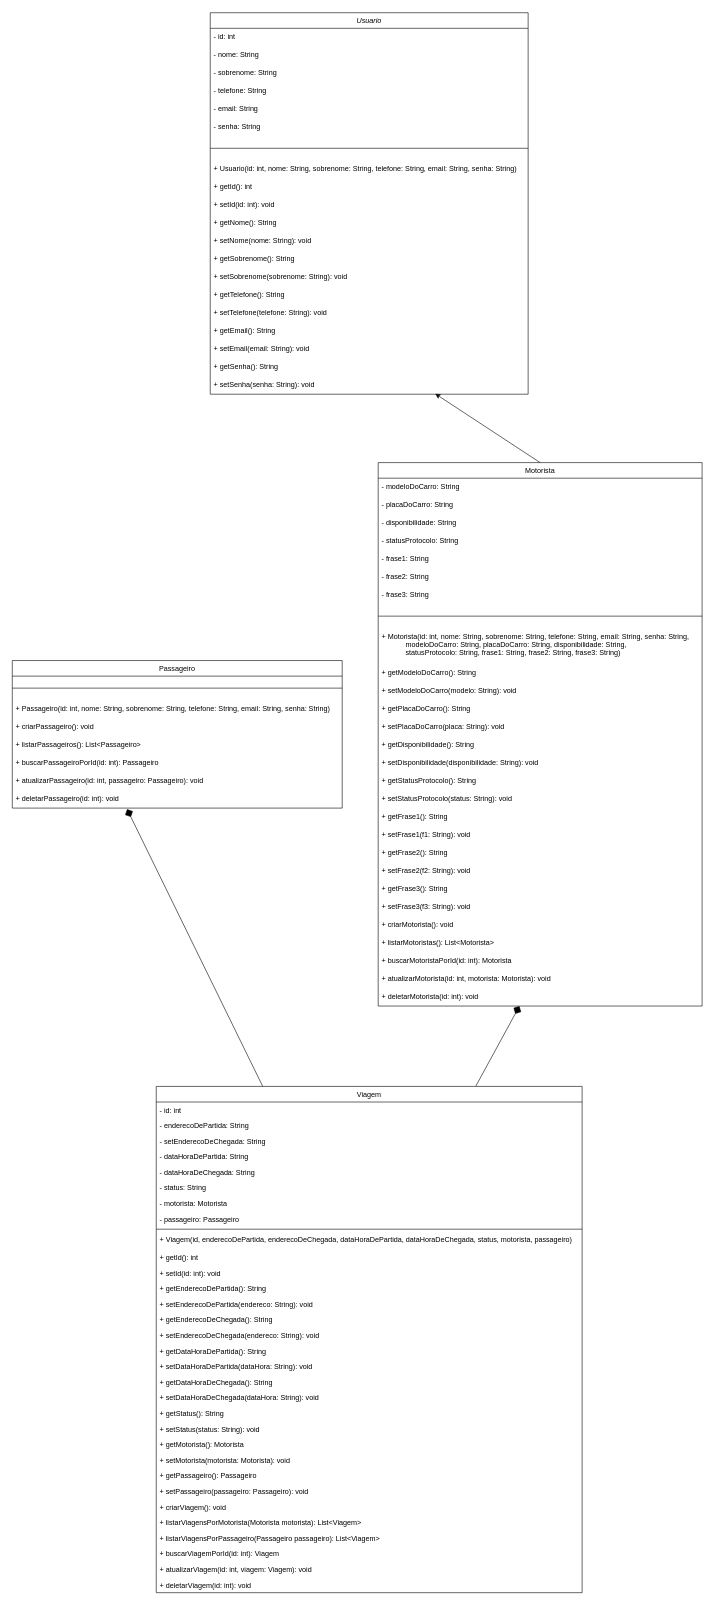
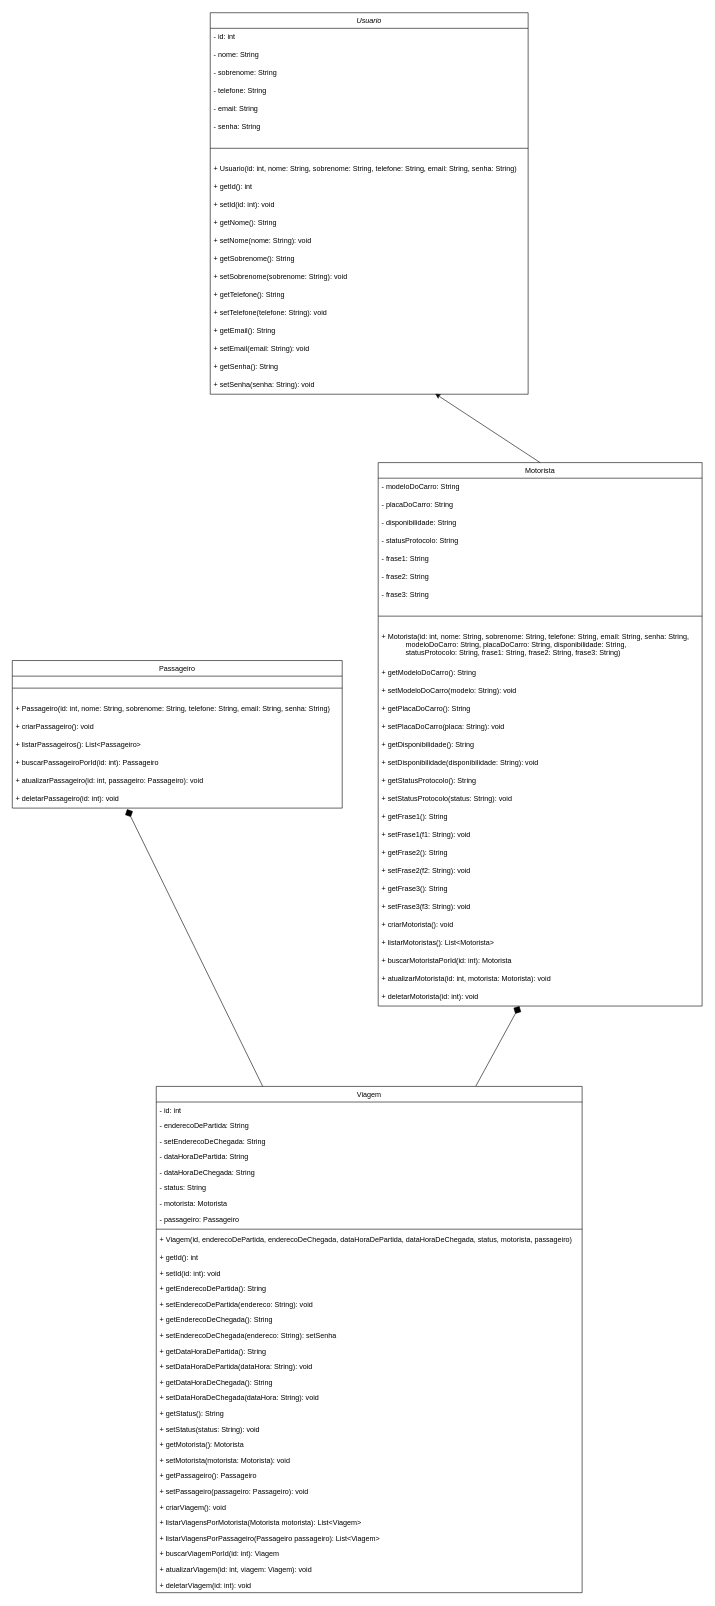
(246, 1336) -> (255, 1336)
